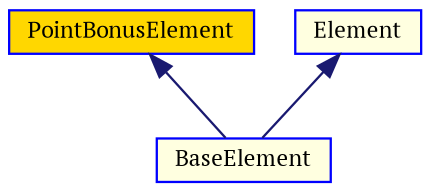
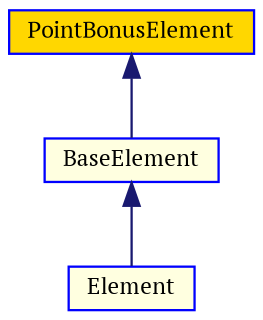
(293, 105) -> (132, 236)
